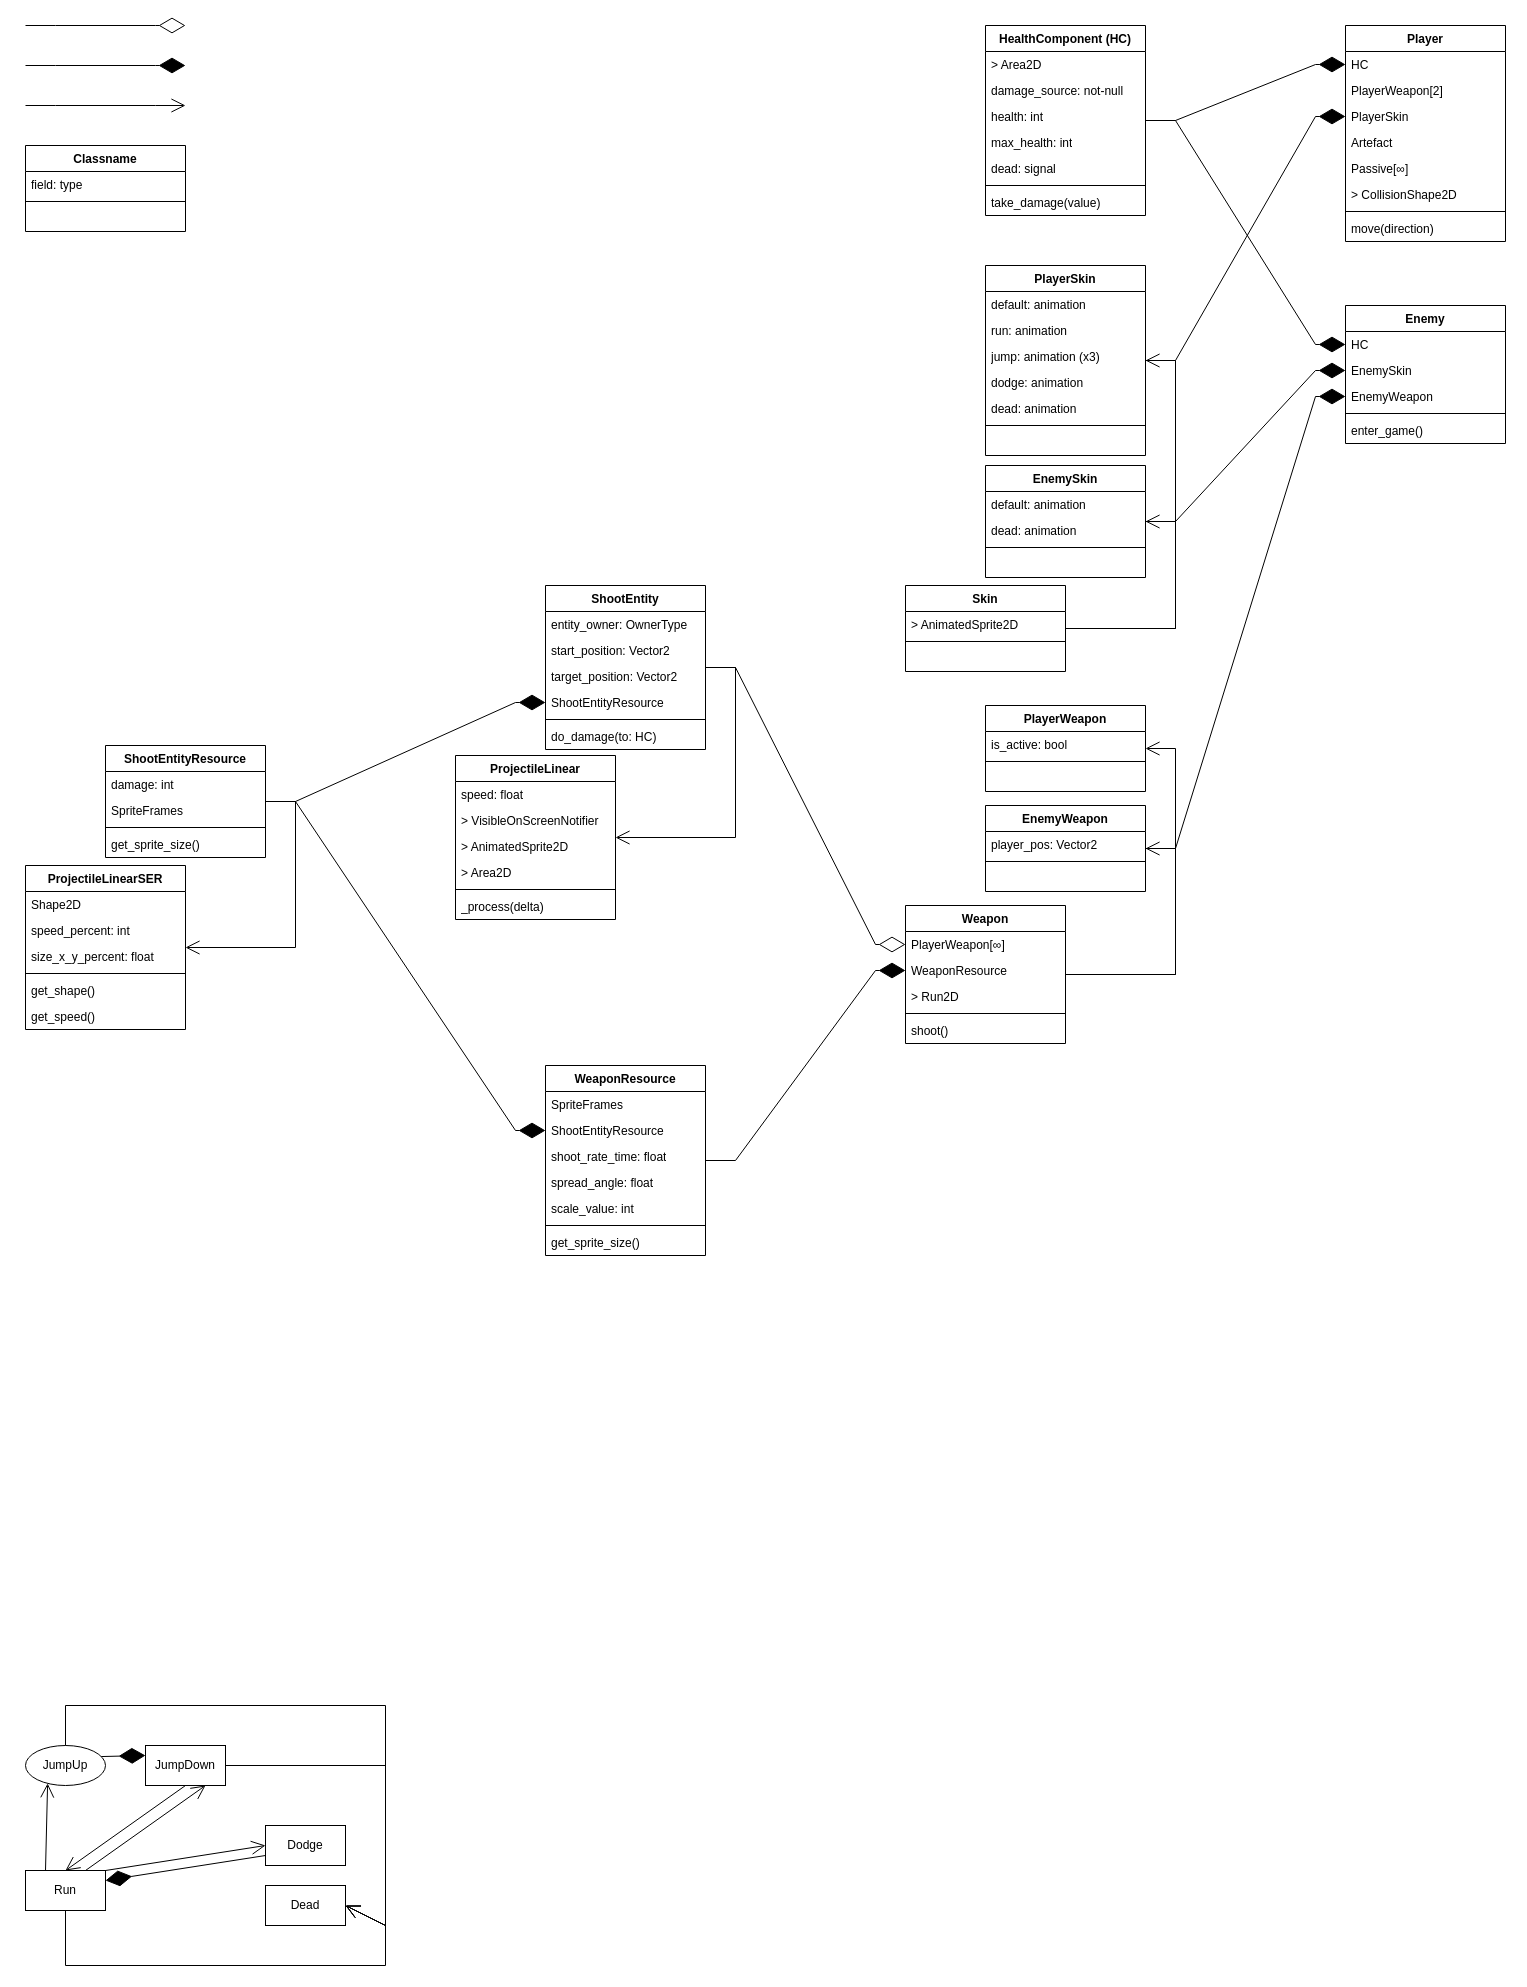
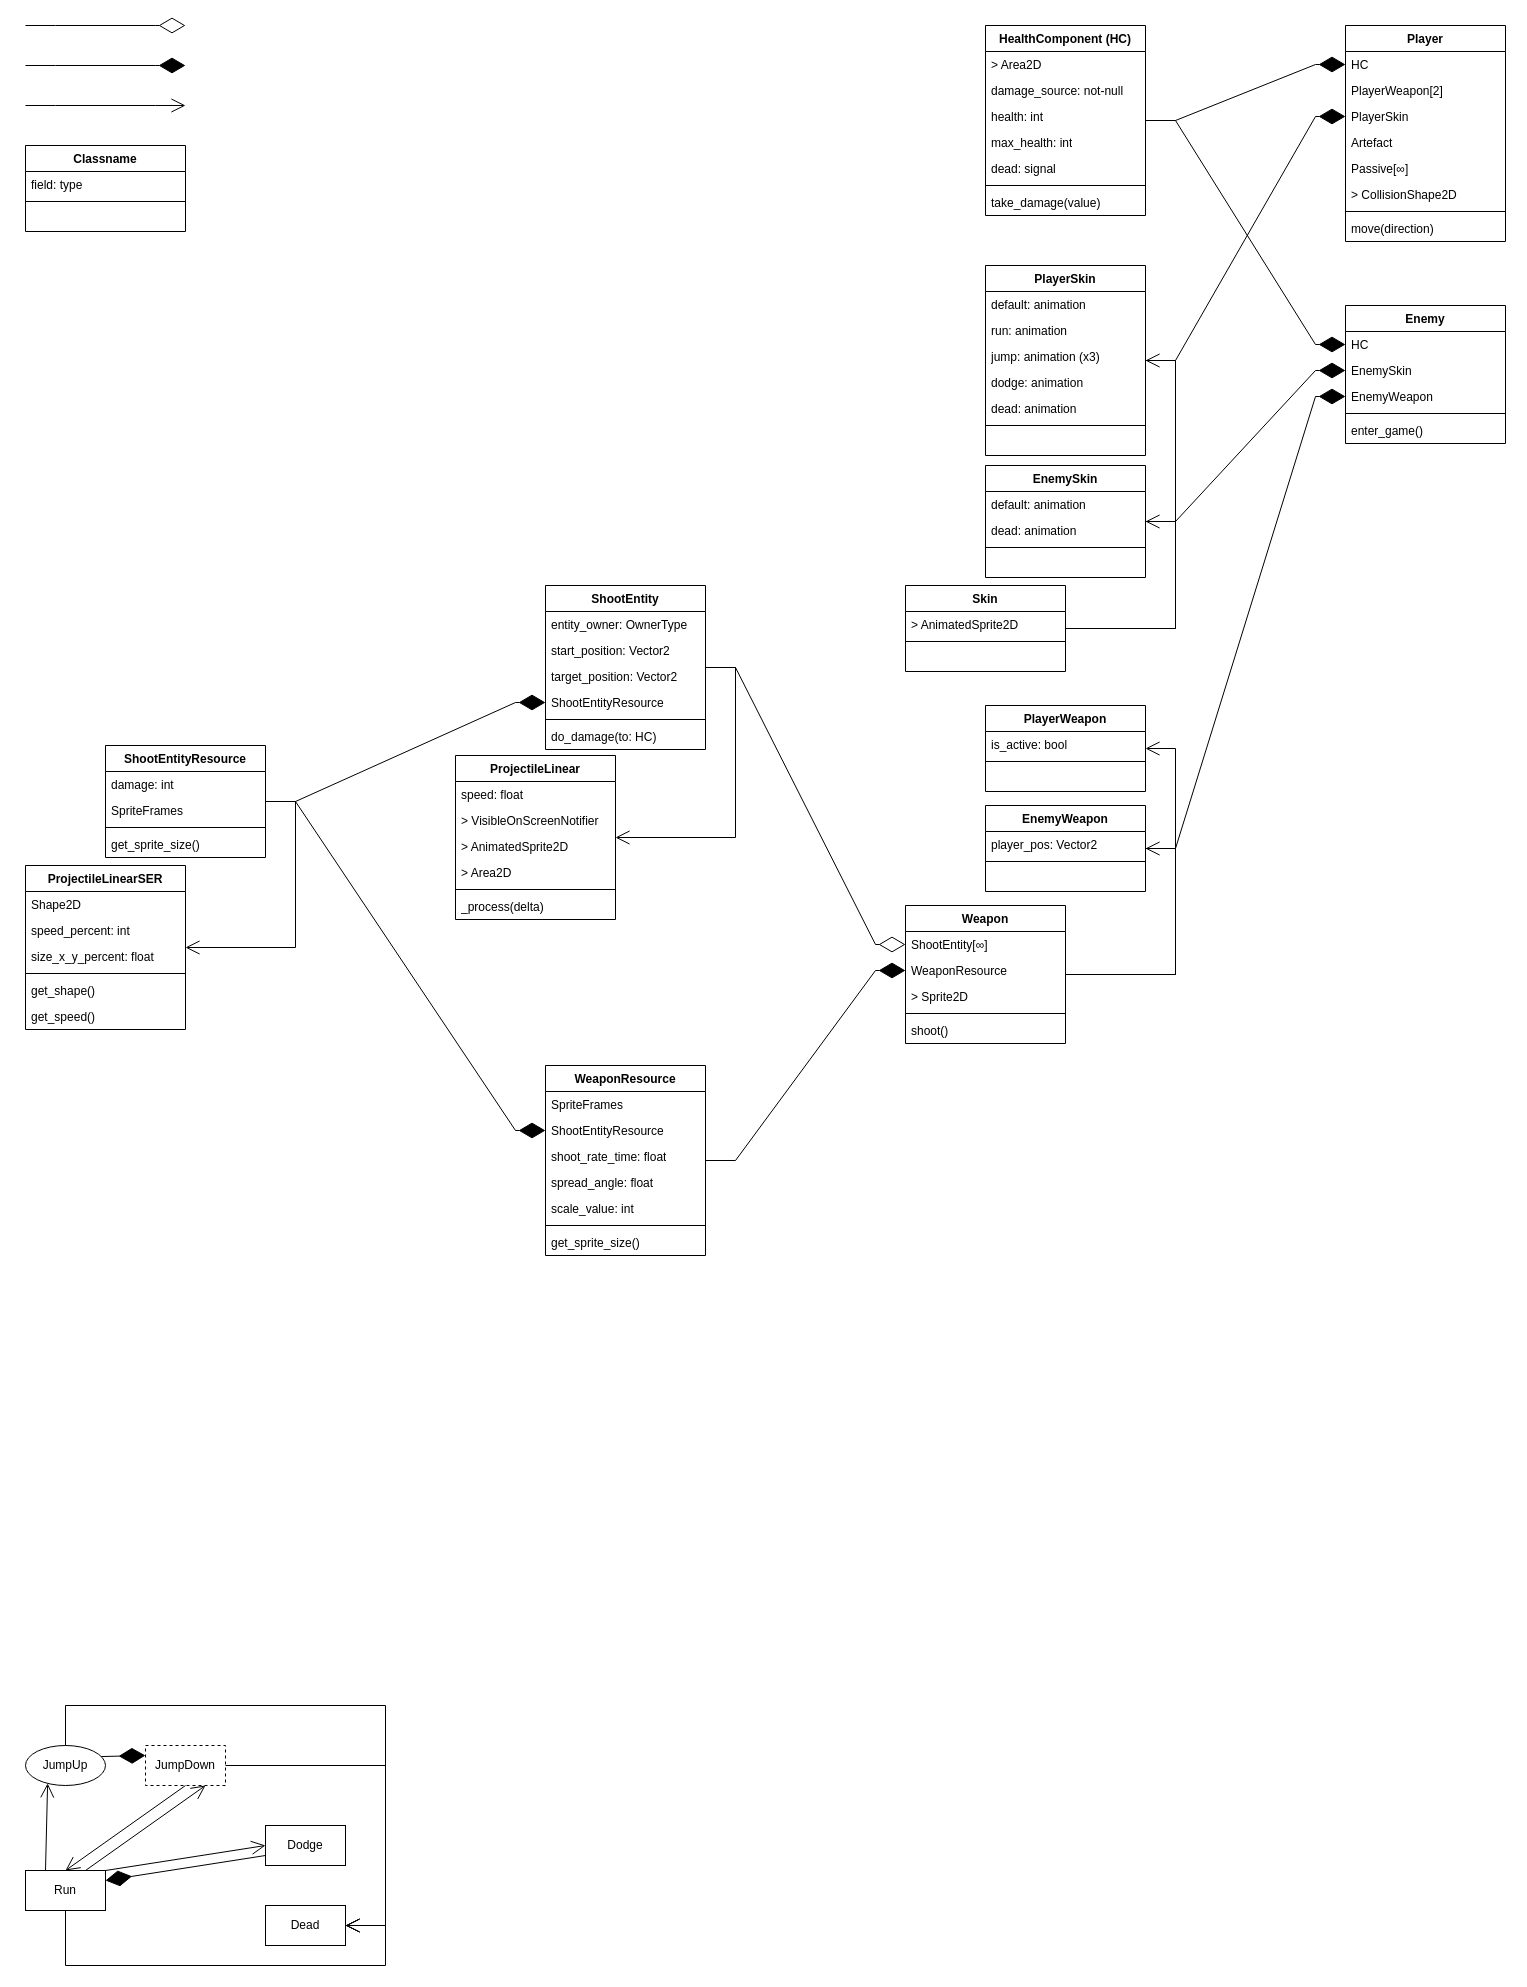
(960, 946) -> (957, 946)
(933, 998) -> (942, 998)
(186, 1766) -> (186, 1766)
(306, 1906) -> (306, 1926)
